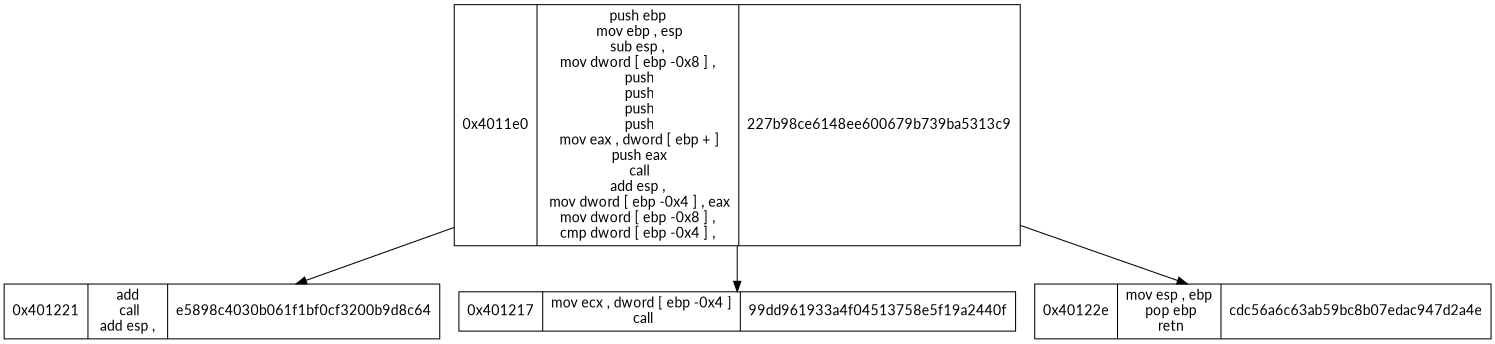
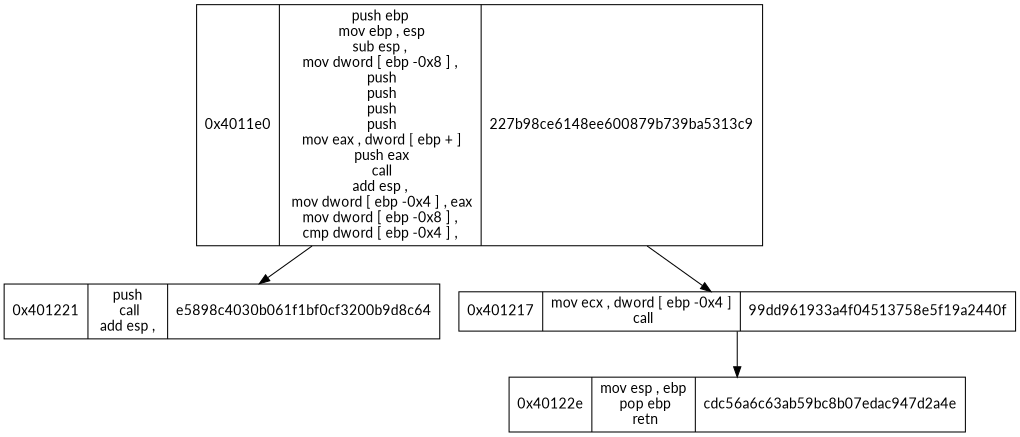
(880, 125) -> (622, 125)
(1099, 253) -> (737, 349)
(128, 295) -> (128, 295)
